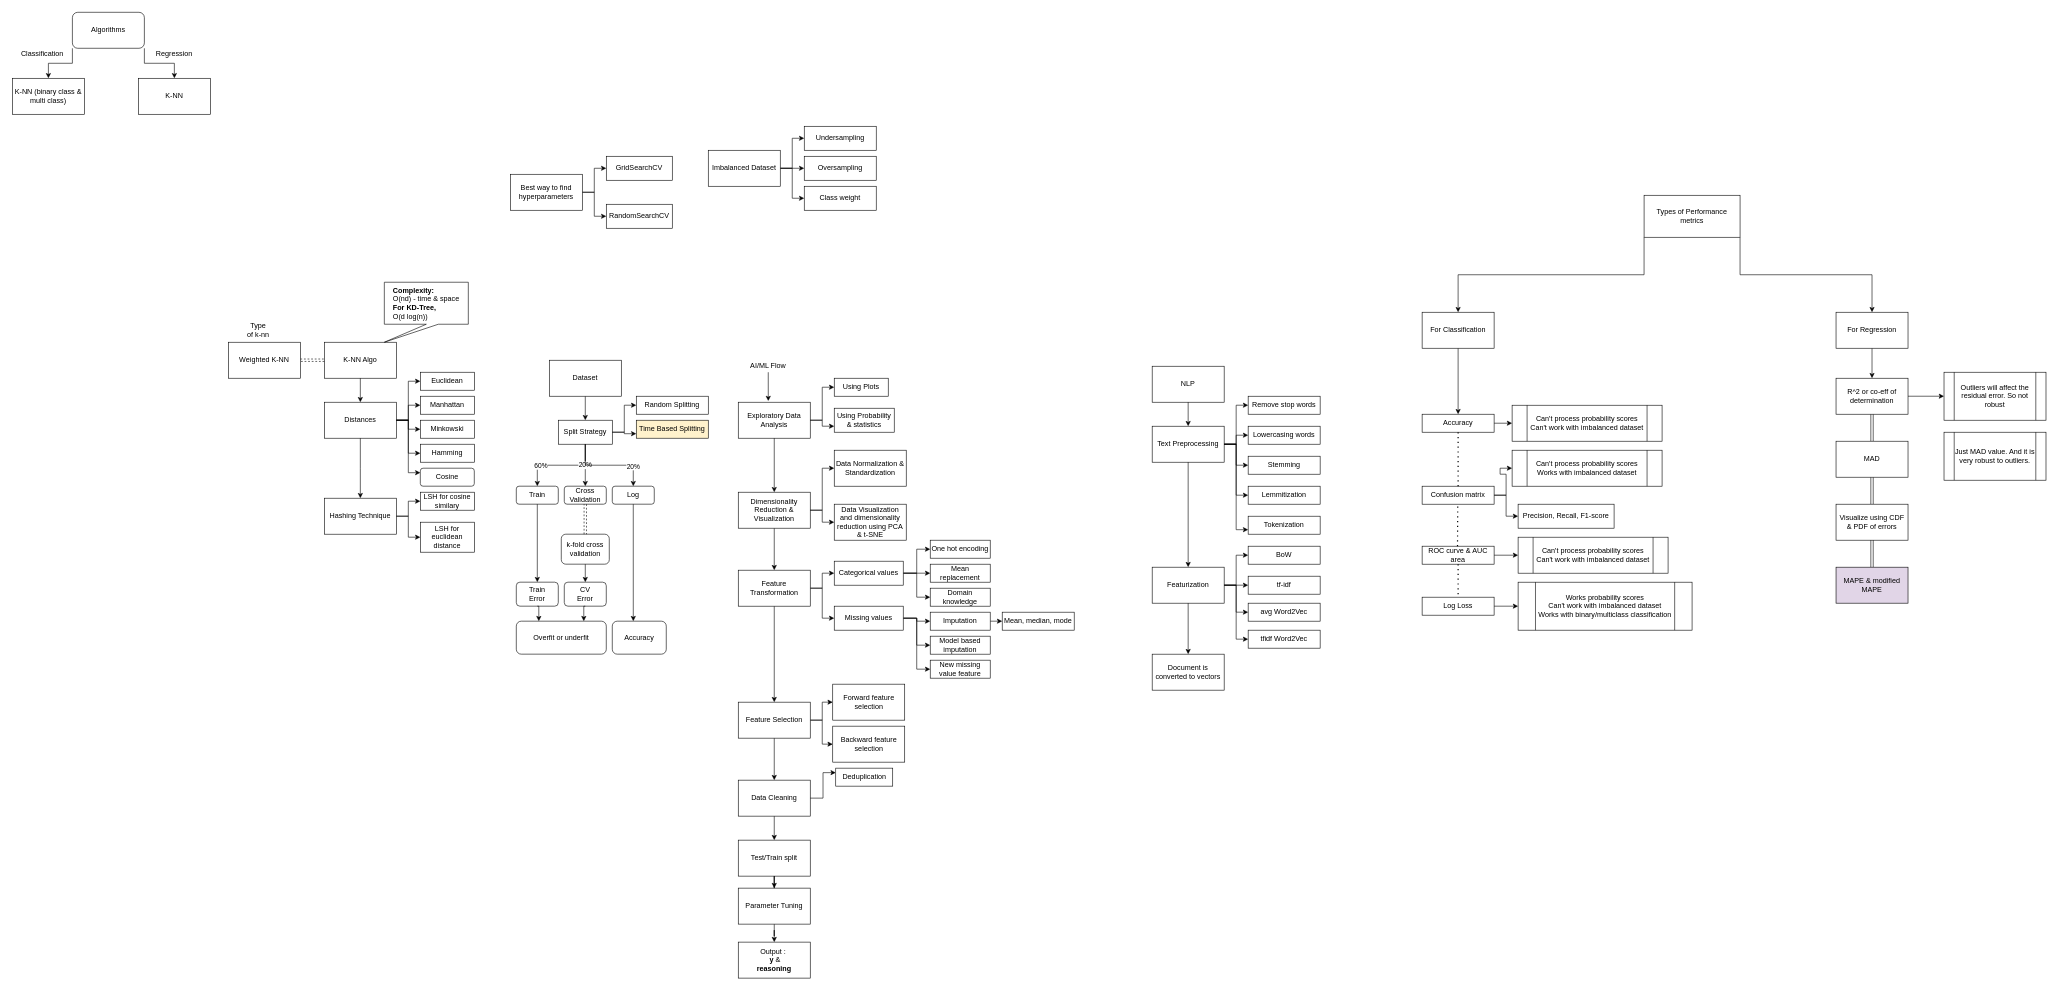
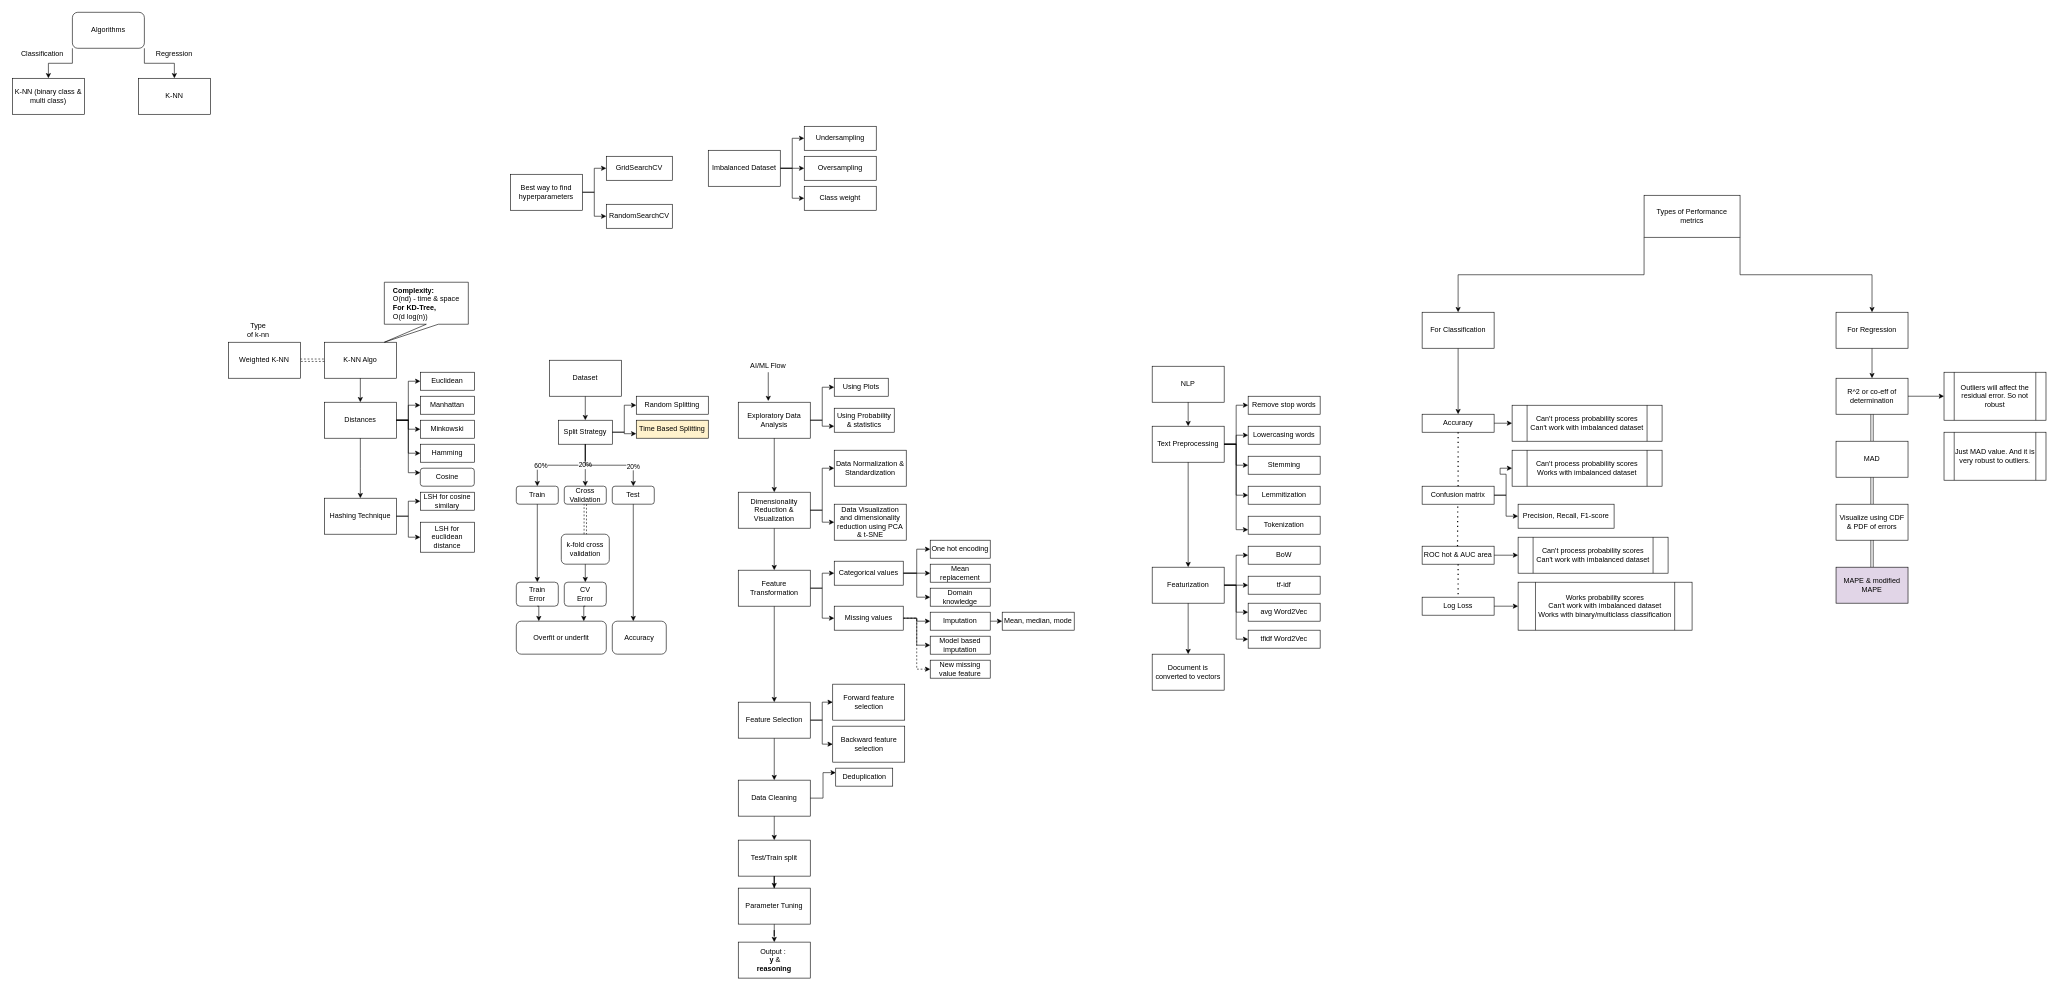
(633, 495) -> (633, 495)
(1458, 555) -> (1458, 555)
(917, 662) -> (917, 662)
